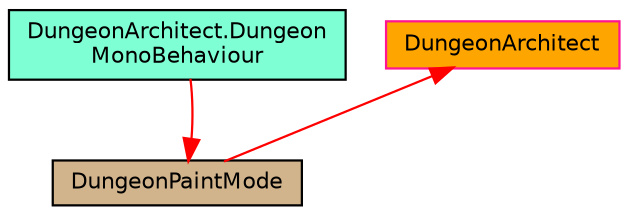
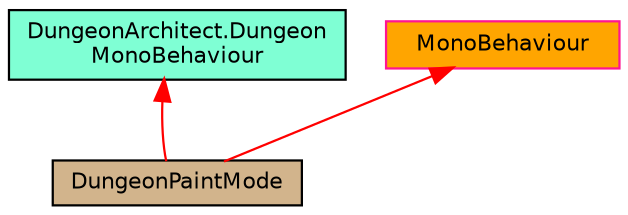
(503, 45) -> (503, 45)
(192, 109) -> (163, 131)
